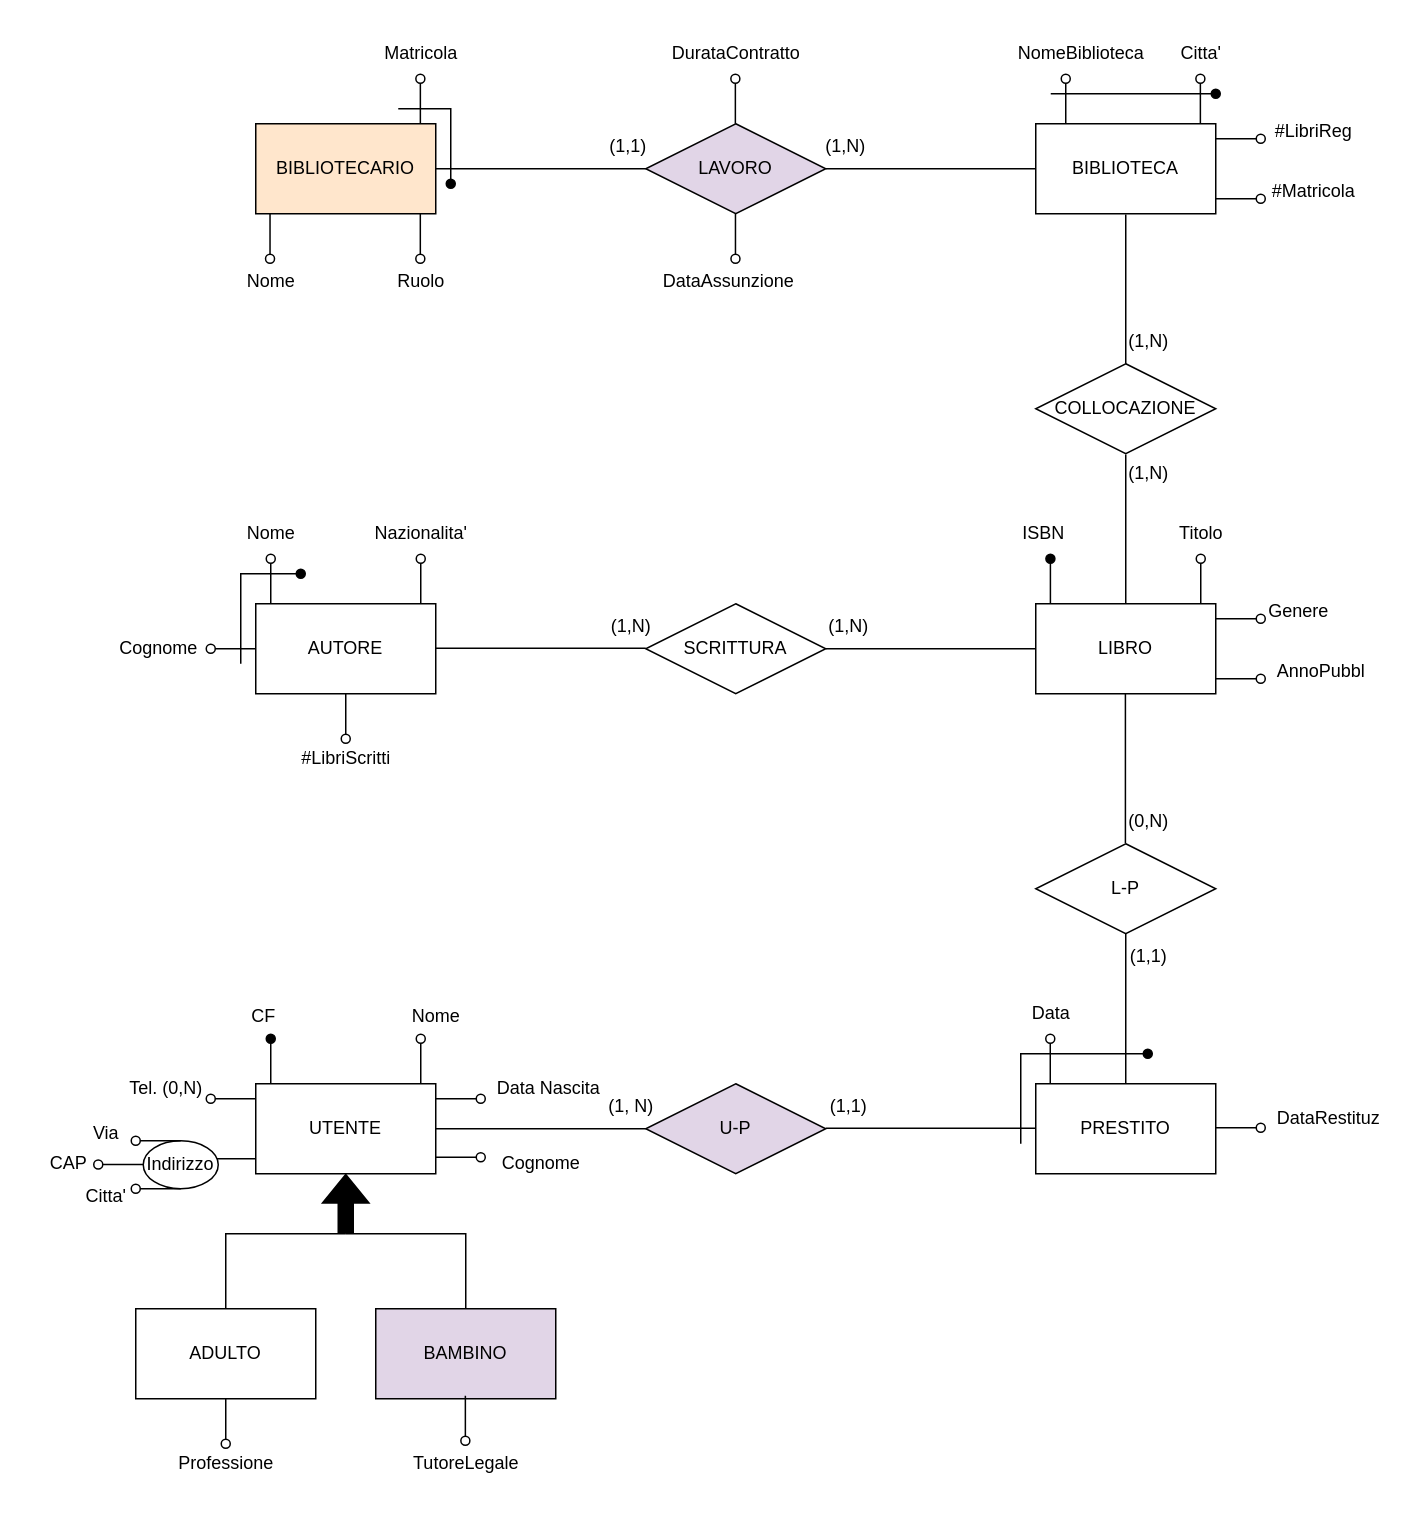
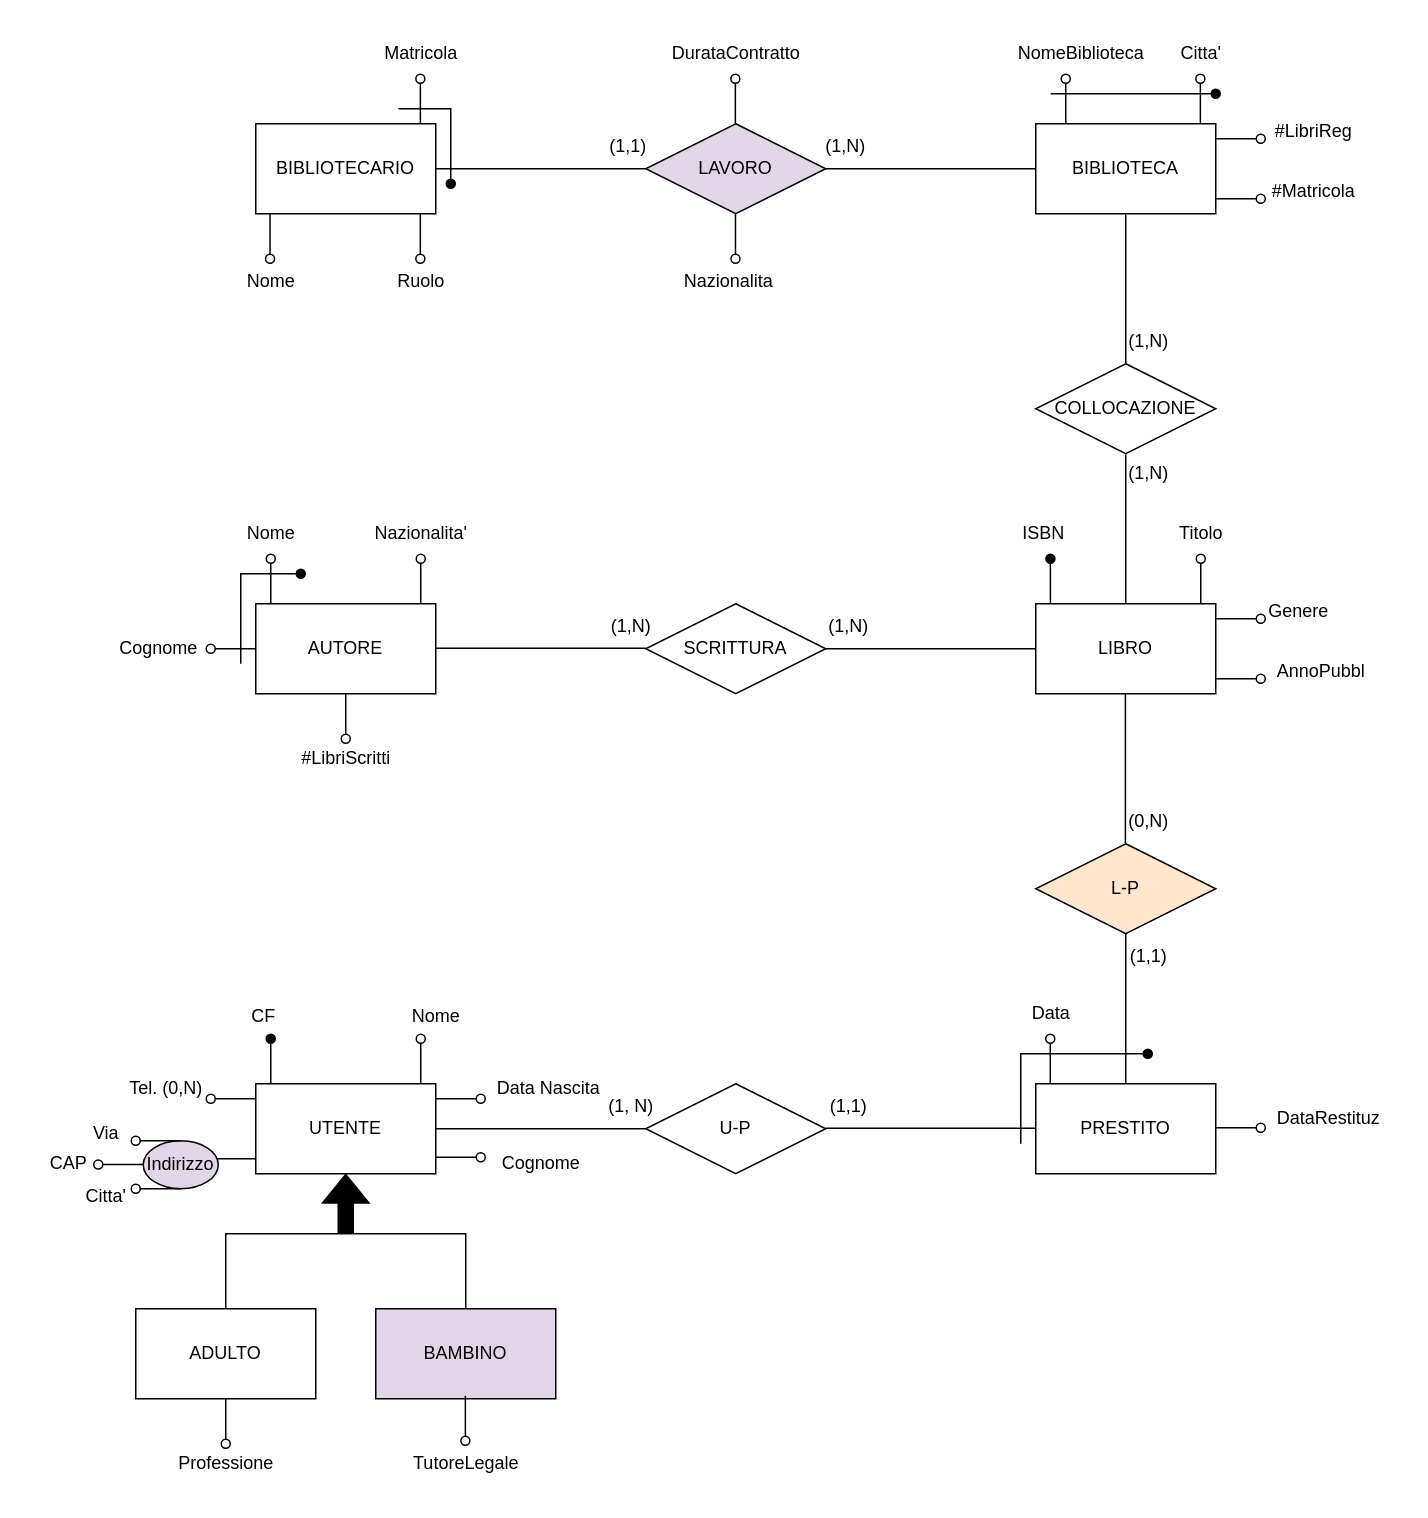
(346, 169) -> (346, 169)
(729, 281) -> (729, 281)
(1126, 889) -> (1126, 889)
(736, 1129) -> (736, 1129)
(181, 1165) -> (181, 1165)
